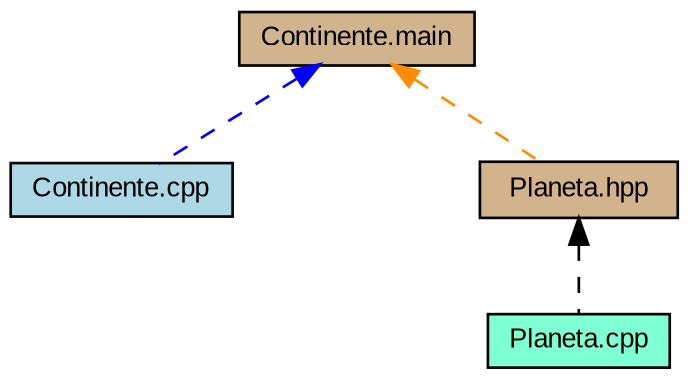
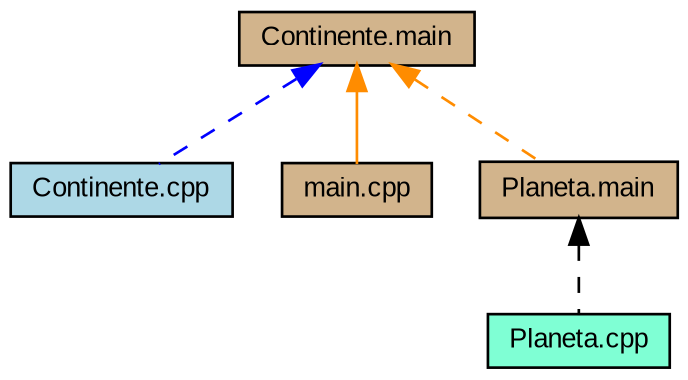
none -> (357, 190)
(579, 190) -> (579, 190)
